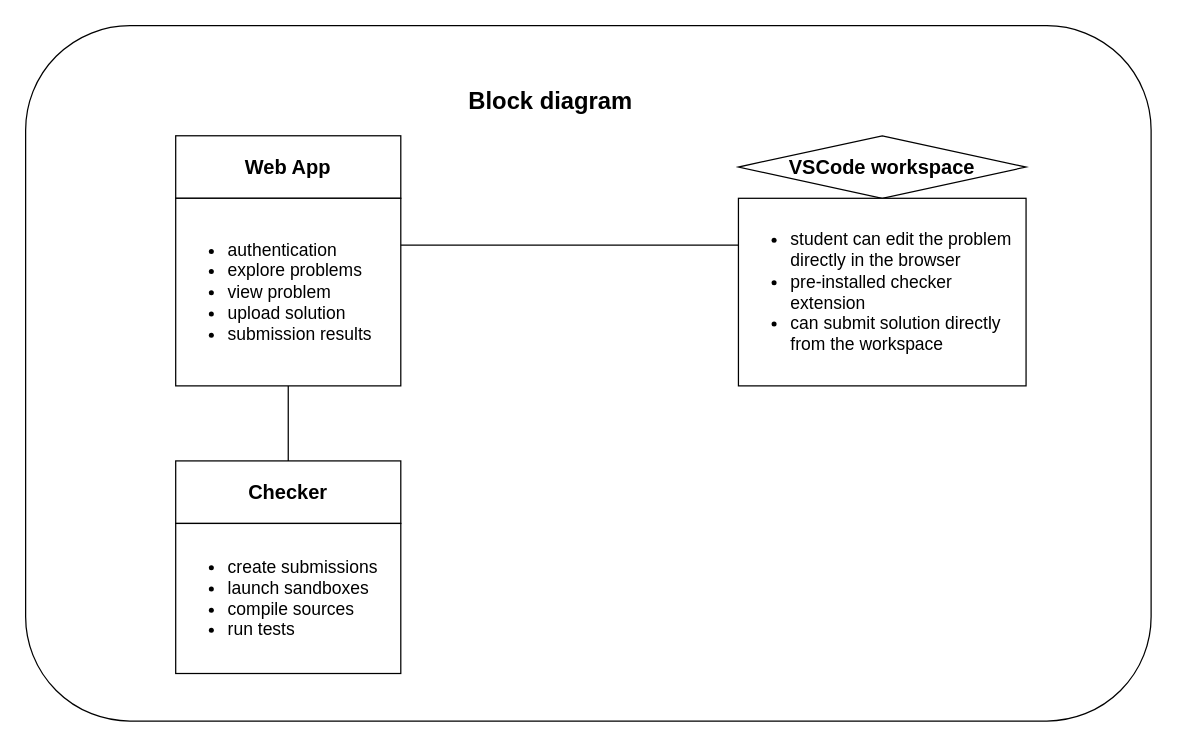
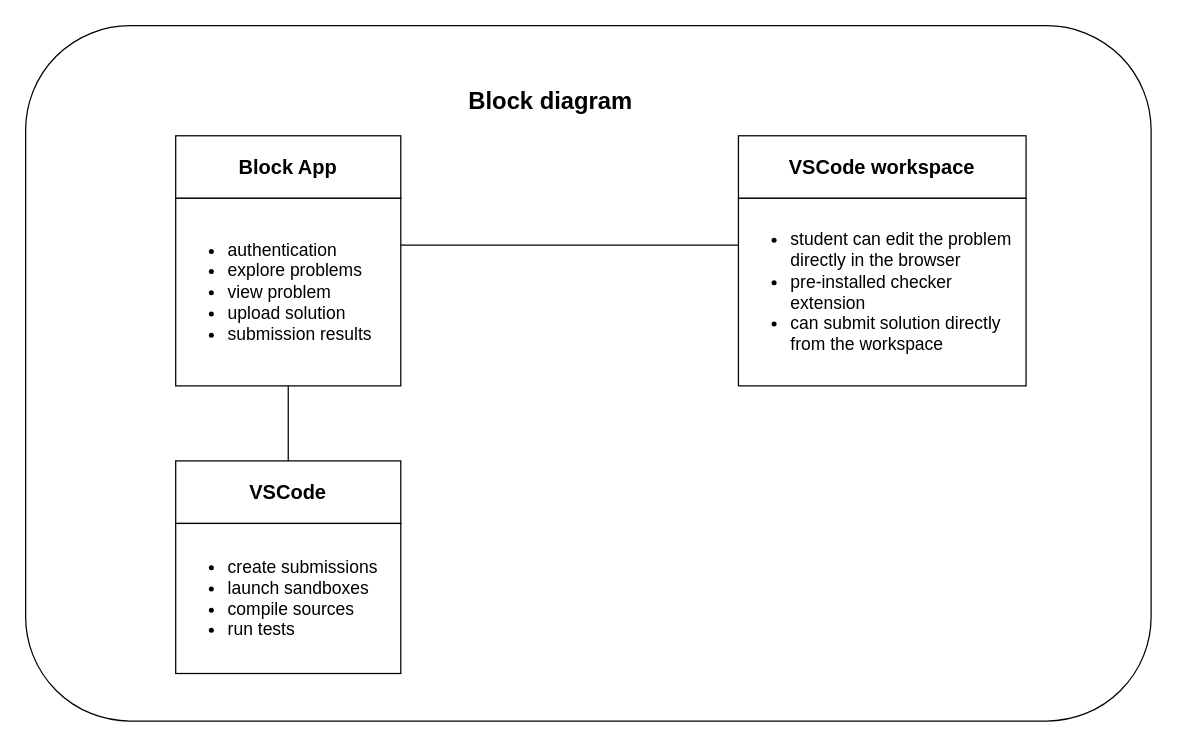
(288, 167) -> (288, 167)
(882, 167) -> (882, 167)
(288, 492) -> (288, 492)
